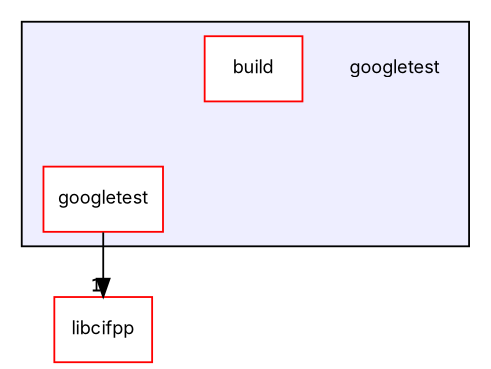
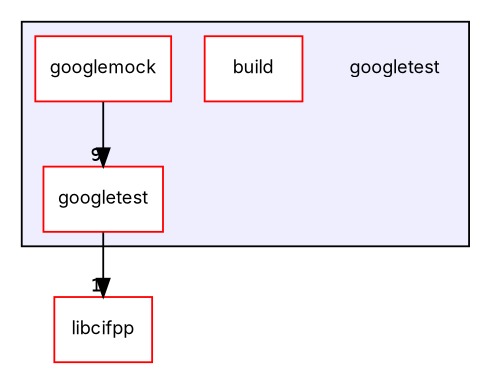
none -> (103, 69)
